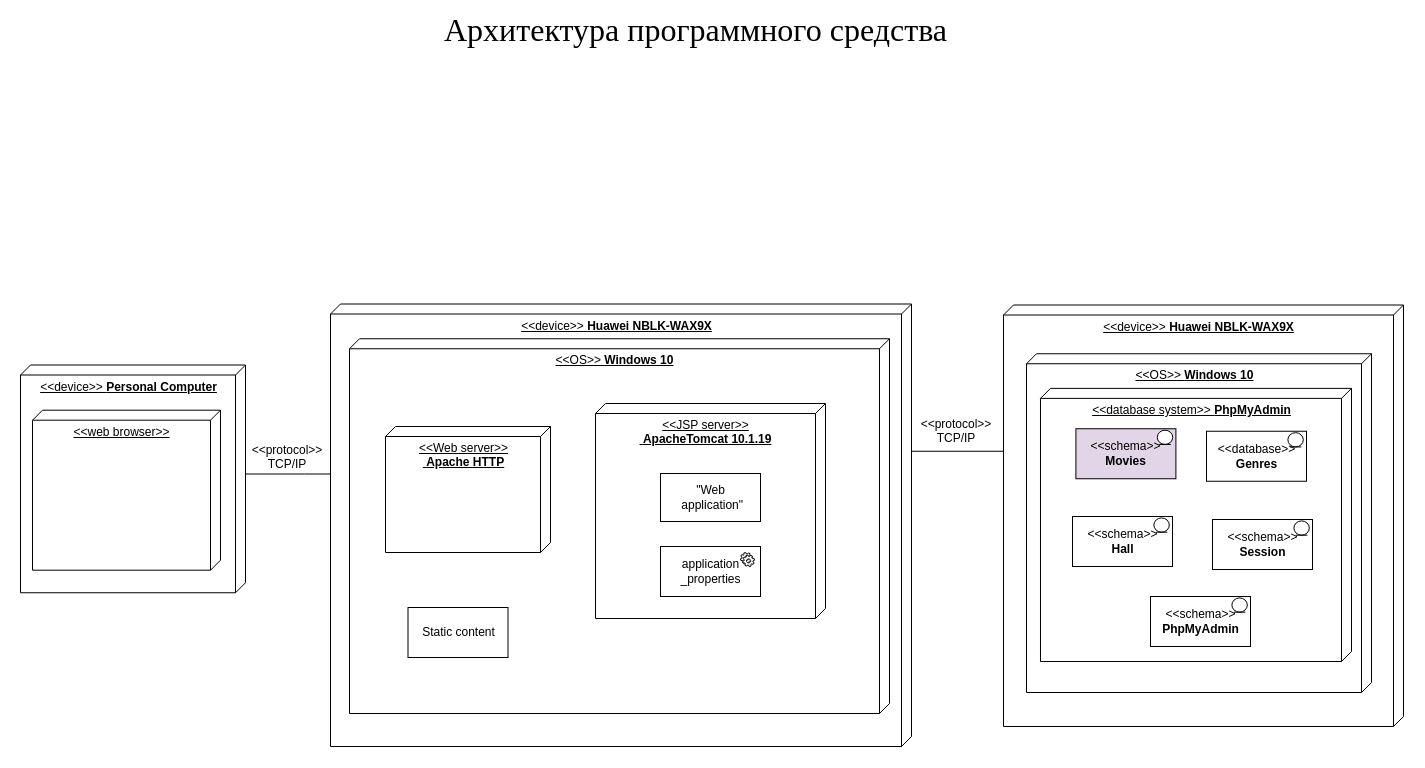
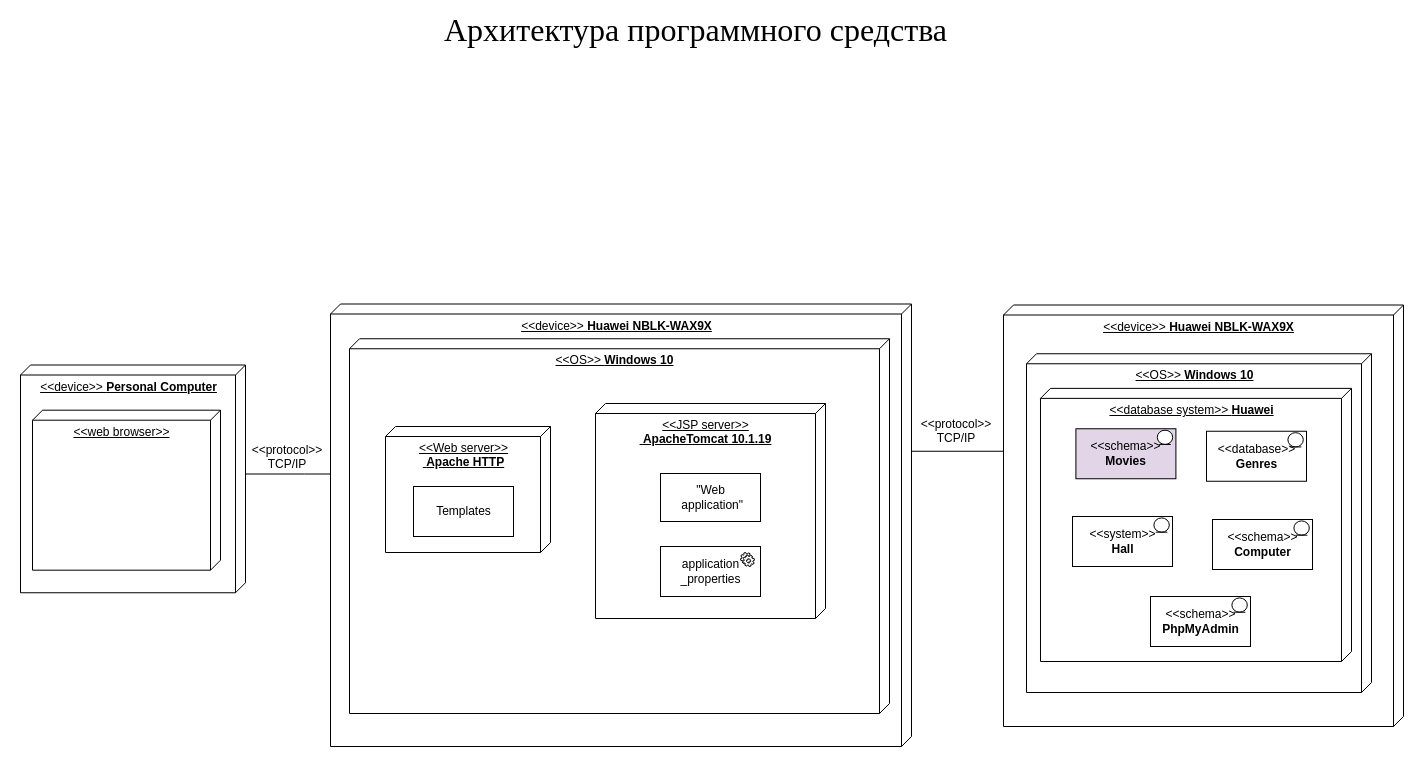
(1192, 411) -> (1192, 411)
none -> (464, 512)
(1123, 542) -> (1123, 542)
(1263, 545) -> (1263, 545)
(458, 633) -> none
